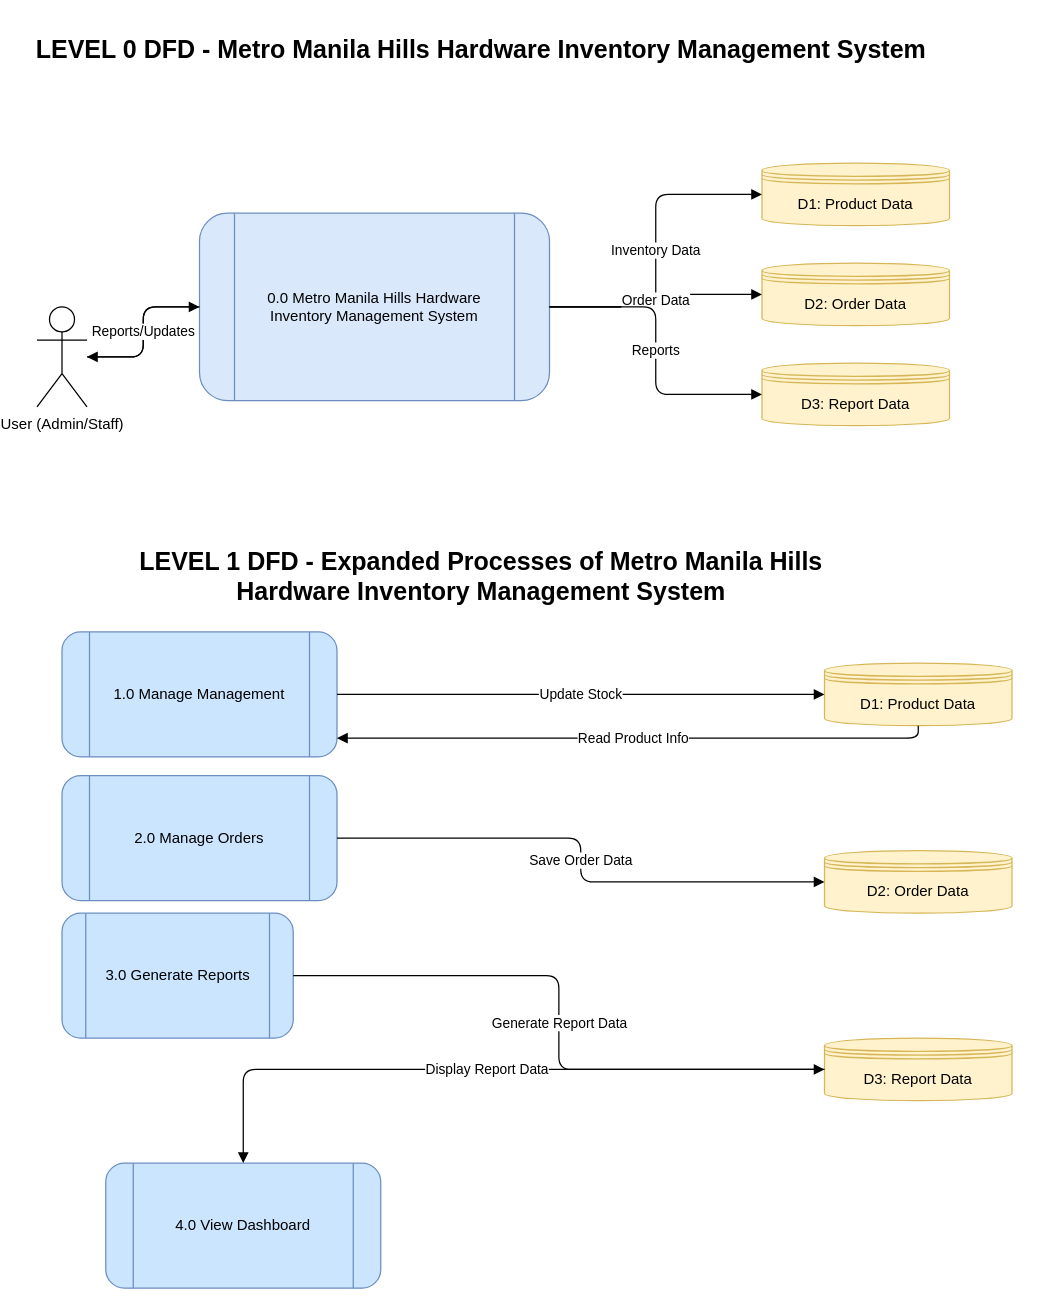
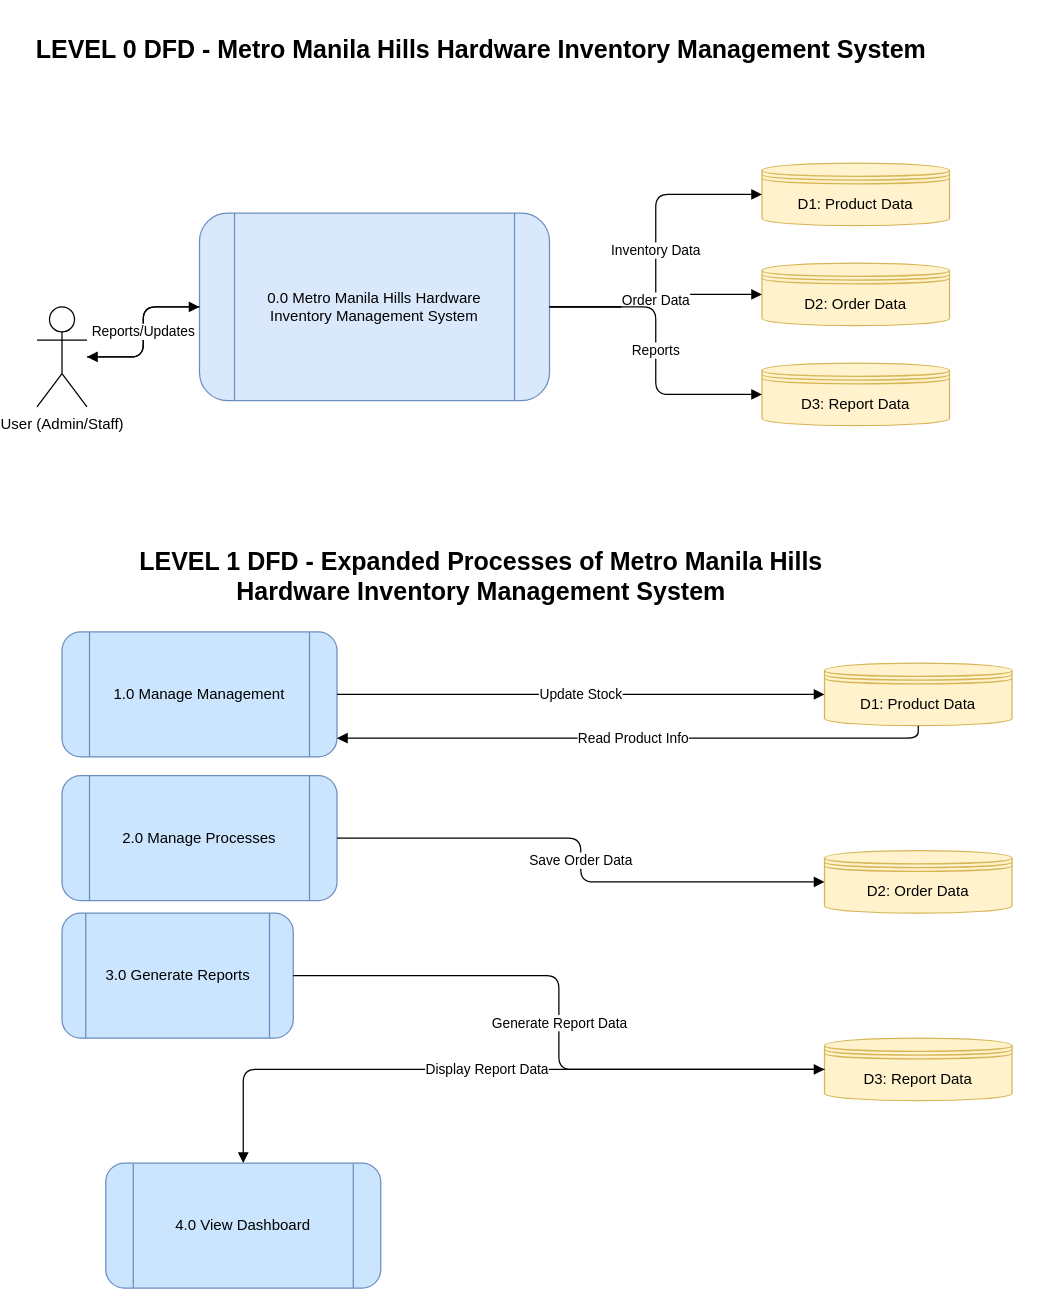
(199, 838) -> (199, 838)
